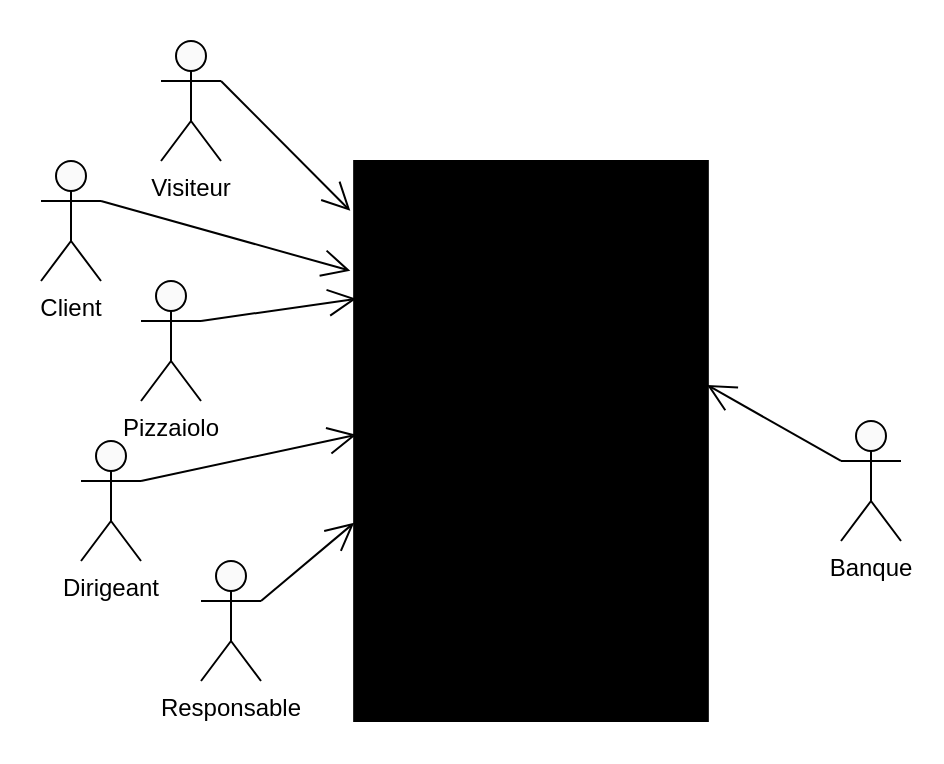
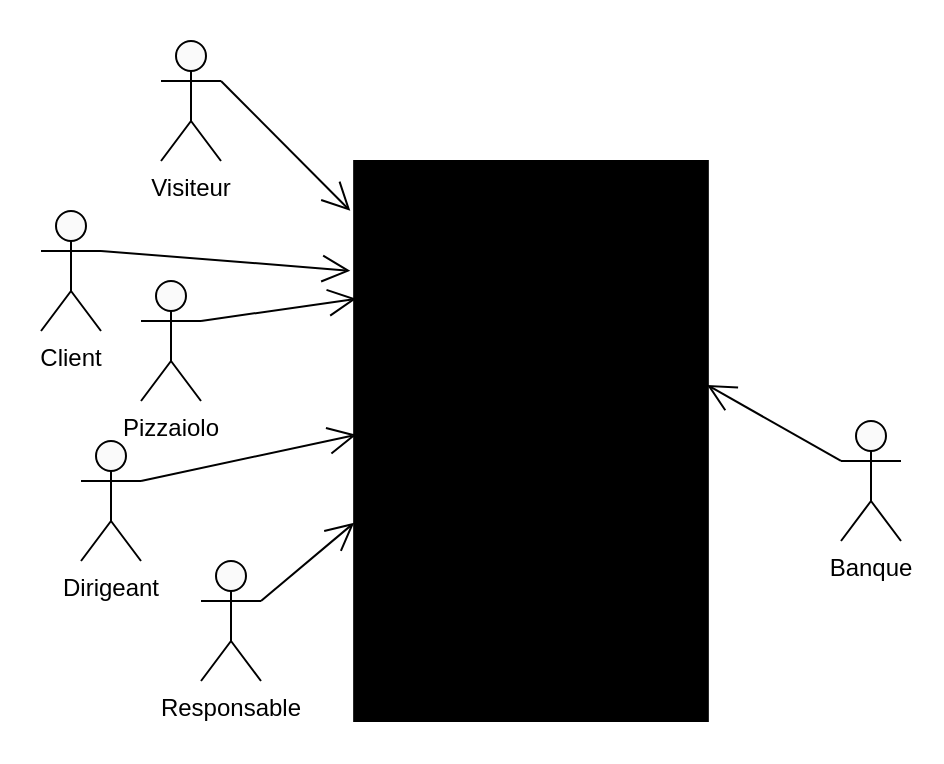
(71, 221) -> (71, 271)
